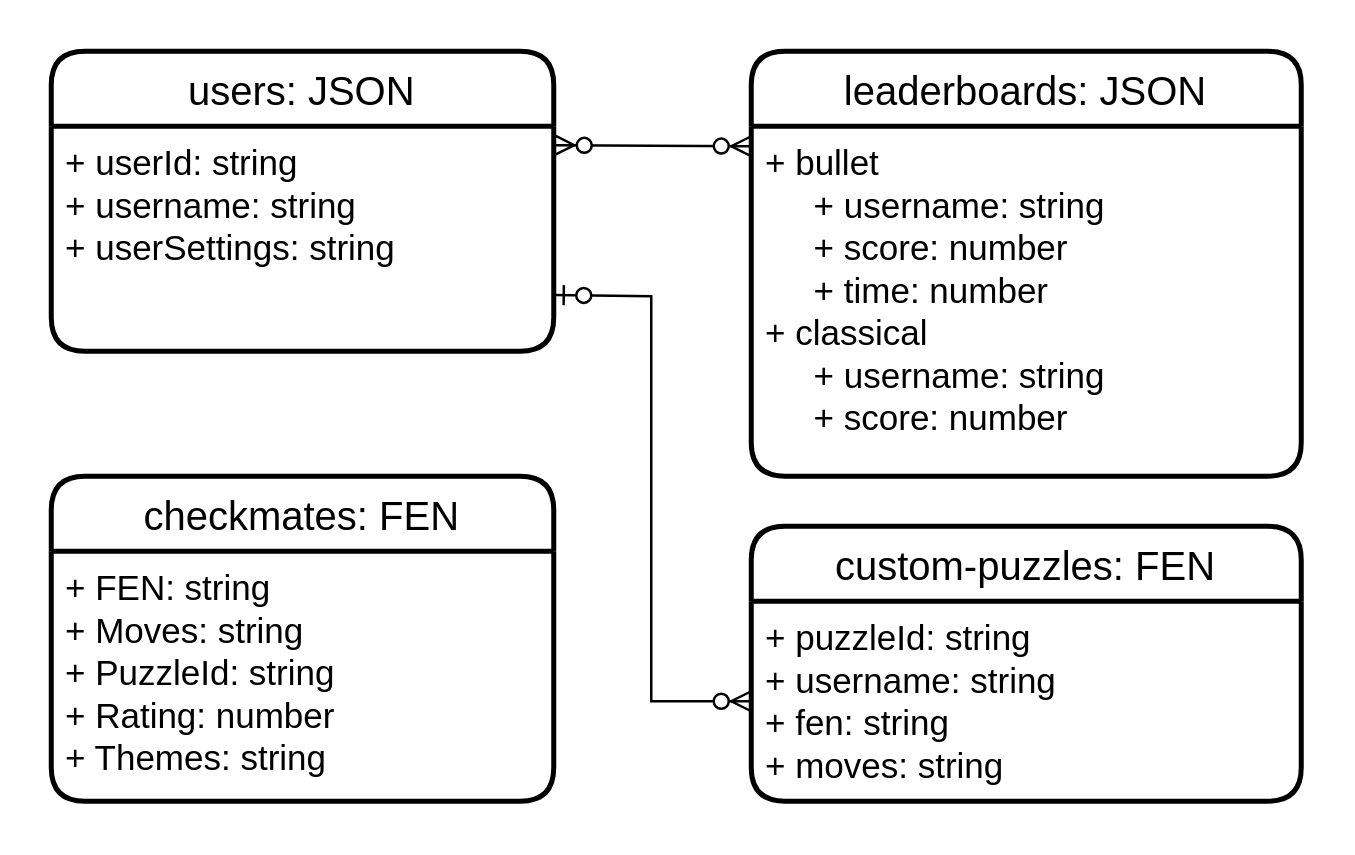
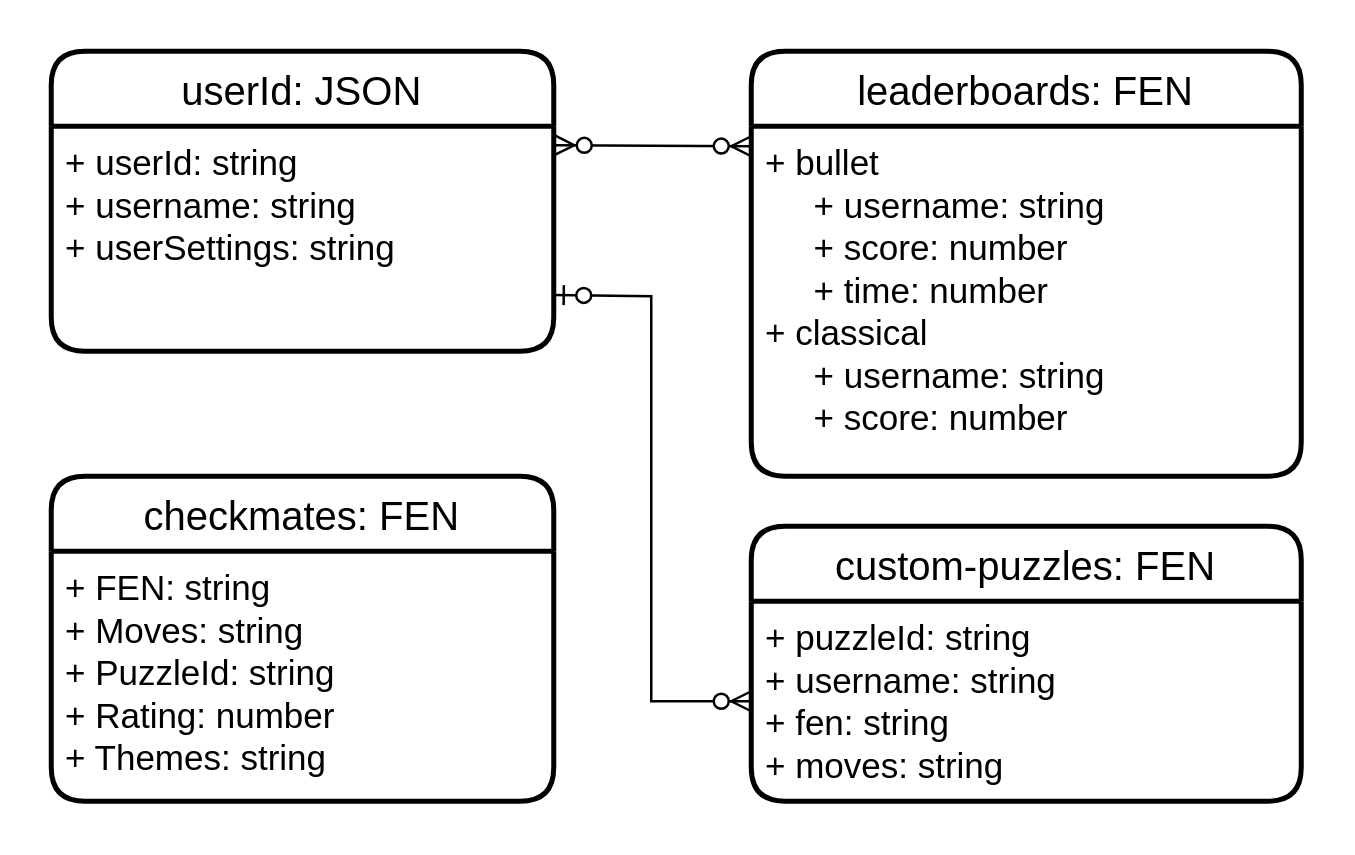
(301, 92) -> (301, 92)
(1025, 92) -> (1025, 92)
